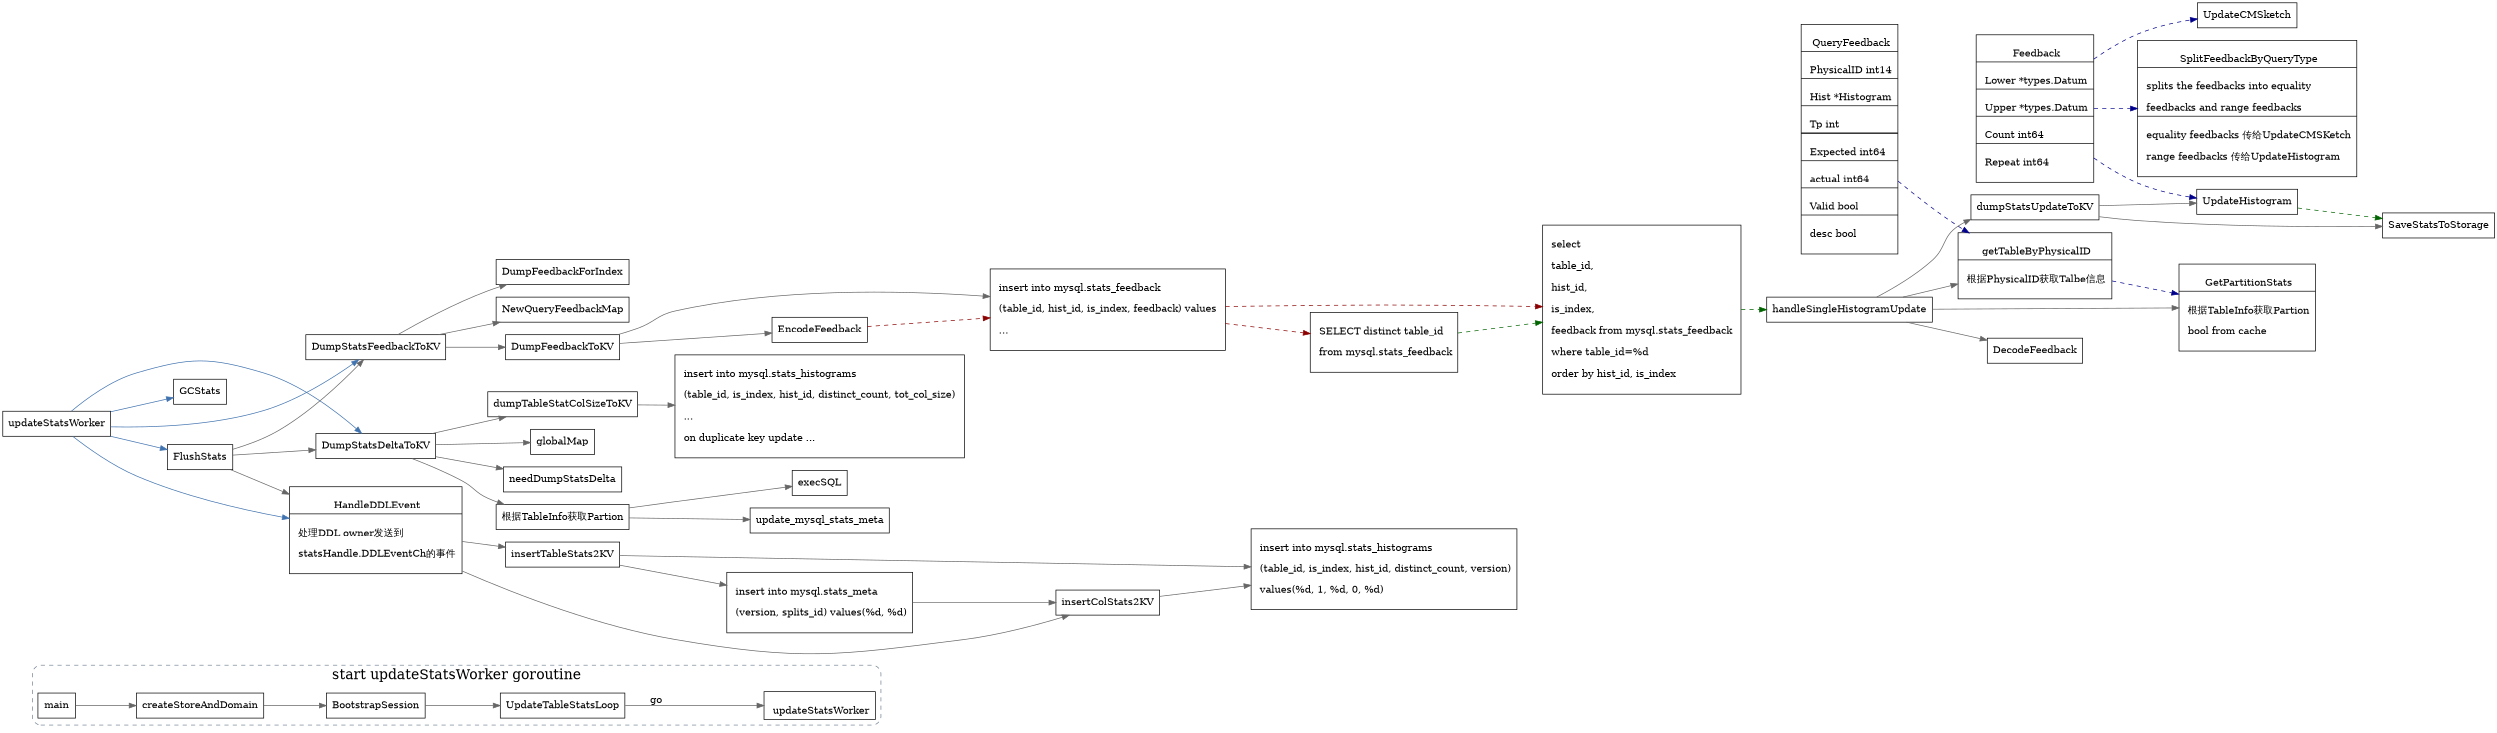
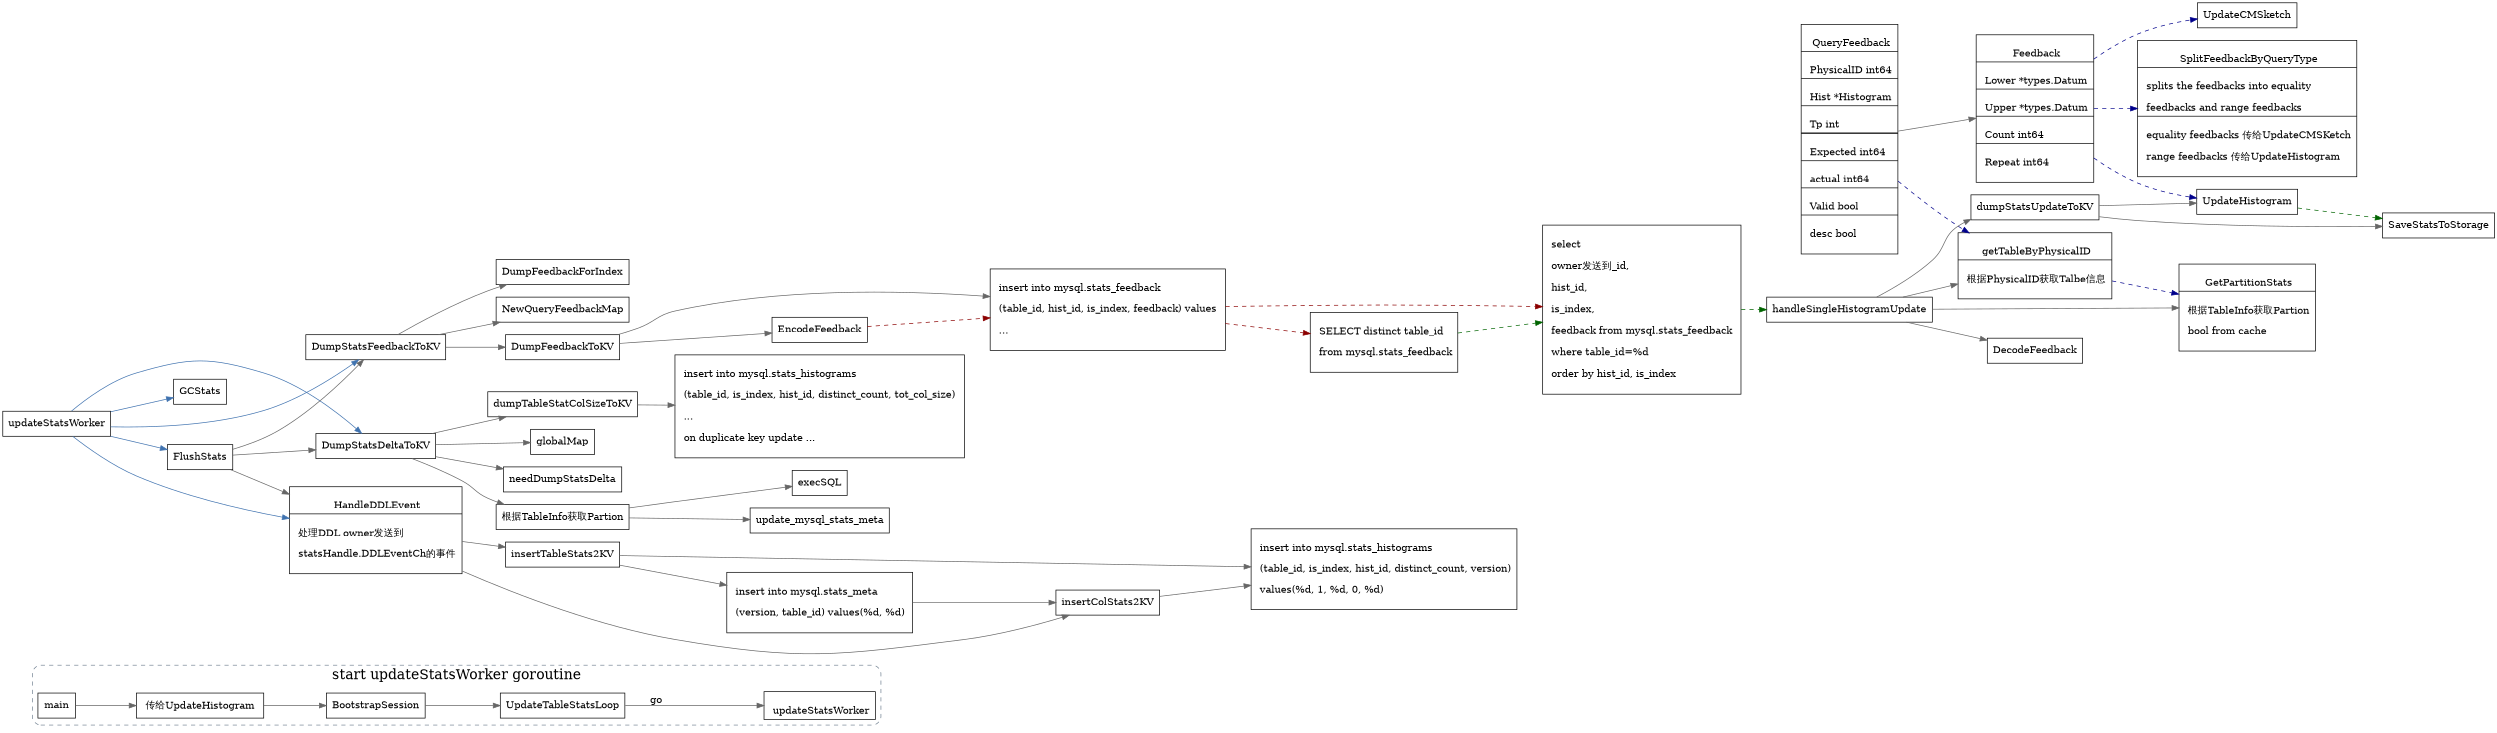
(1850, 70) -> (1850, 70)
none -> (1933, 125)
(1571, 266) -> (1589, 266)
(820, 613) -> (819, 613)
(200, 706) -> (200, 706)
